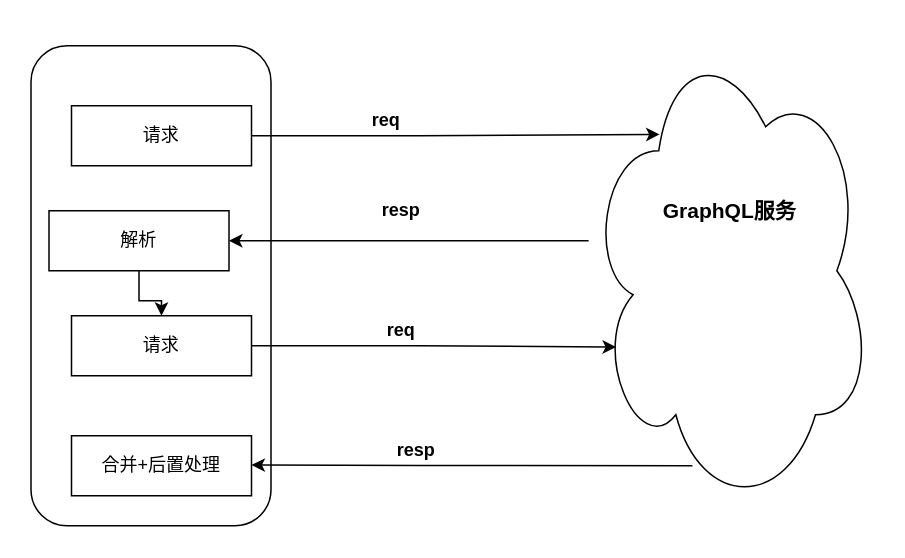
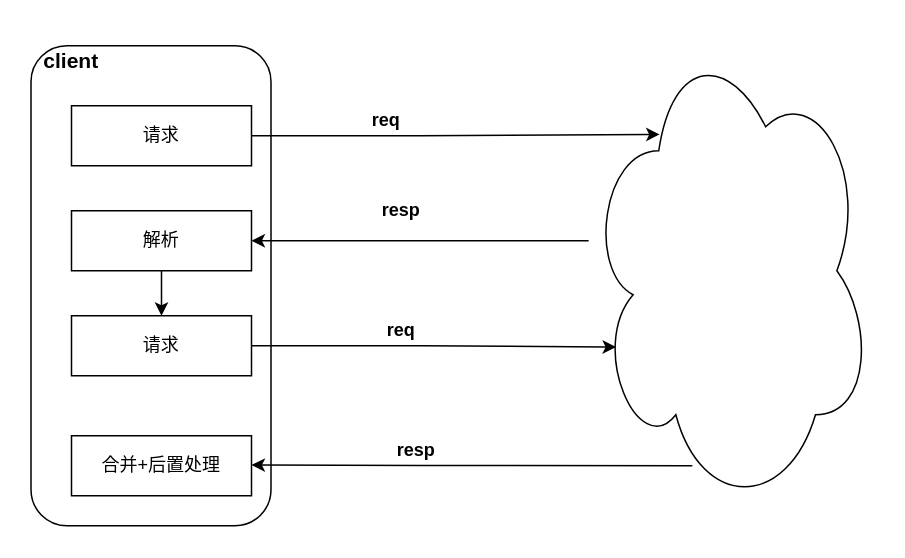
none -> (71, 61)
(730, 211) -> none
(139, 241) -> (161, 241)
